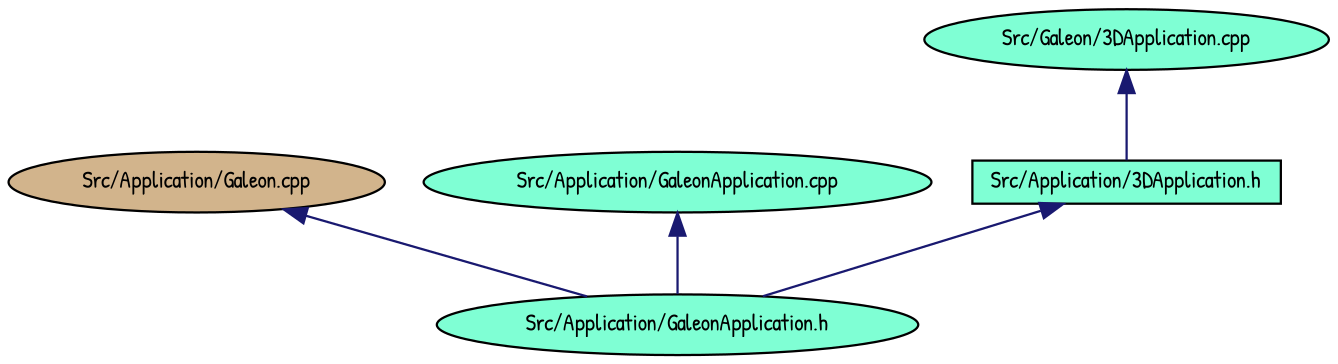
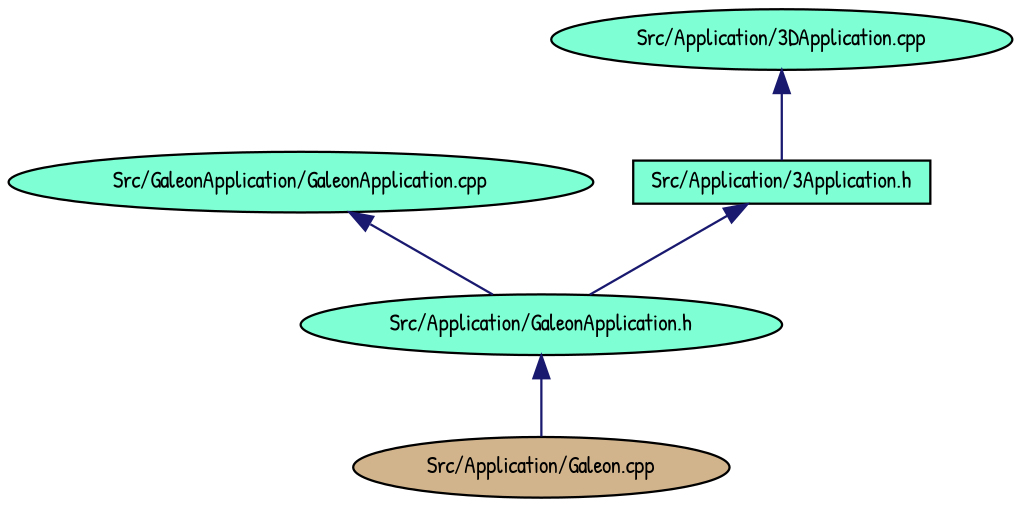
(1127, 40) -> (782, 40)
(678, 182) -> (301, 182)
(1127, 182) -> (782, 182)
(446, 256) -> (541, 408)
